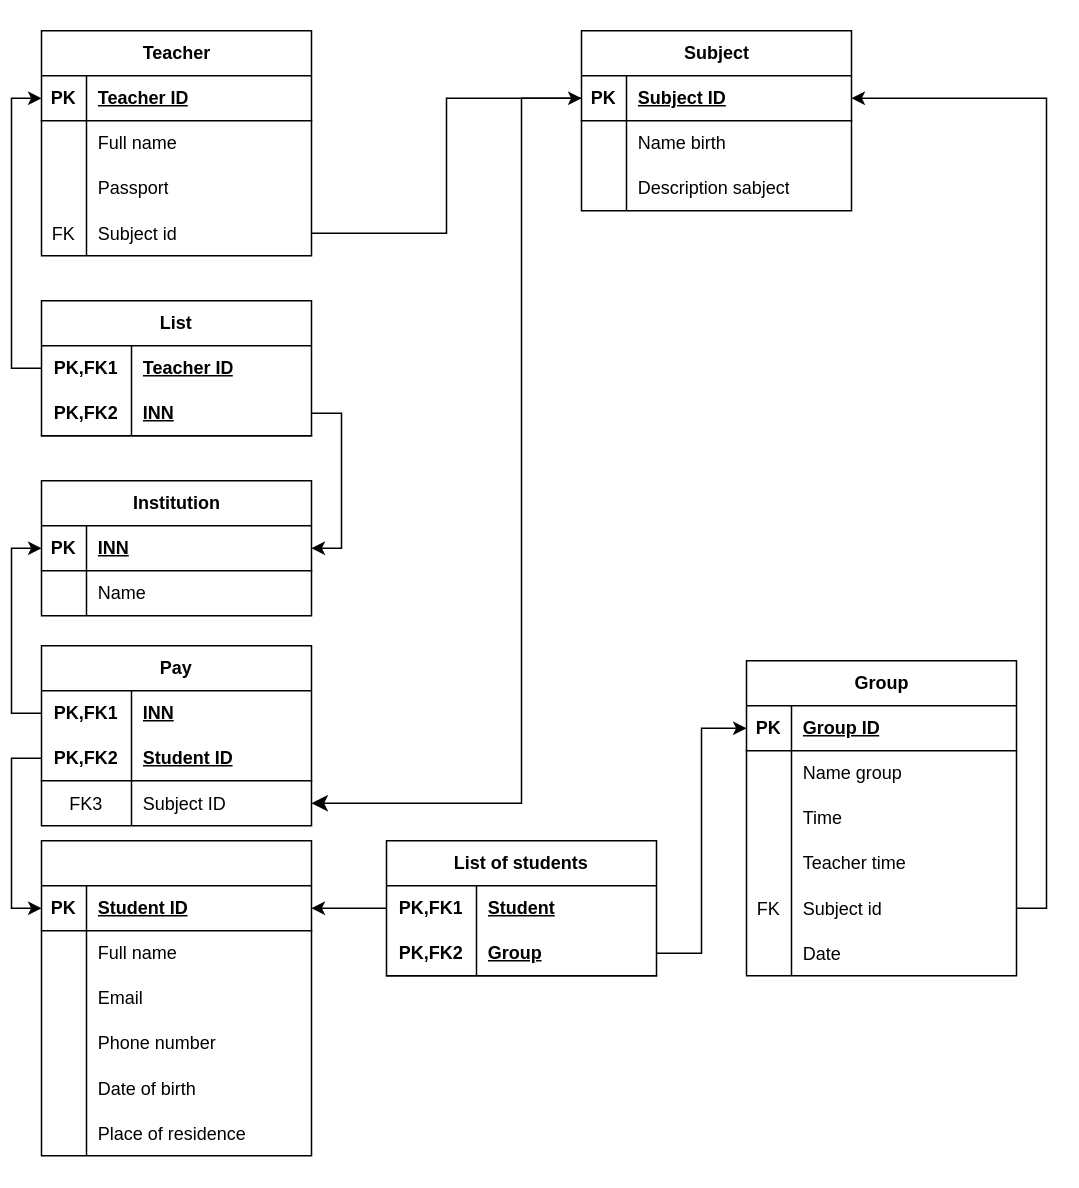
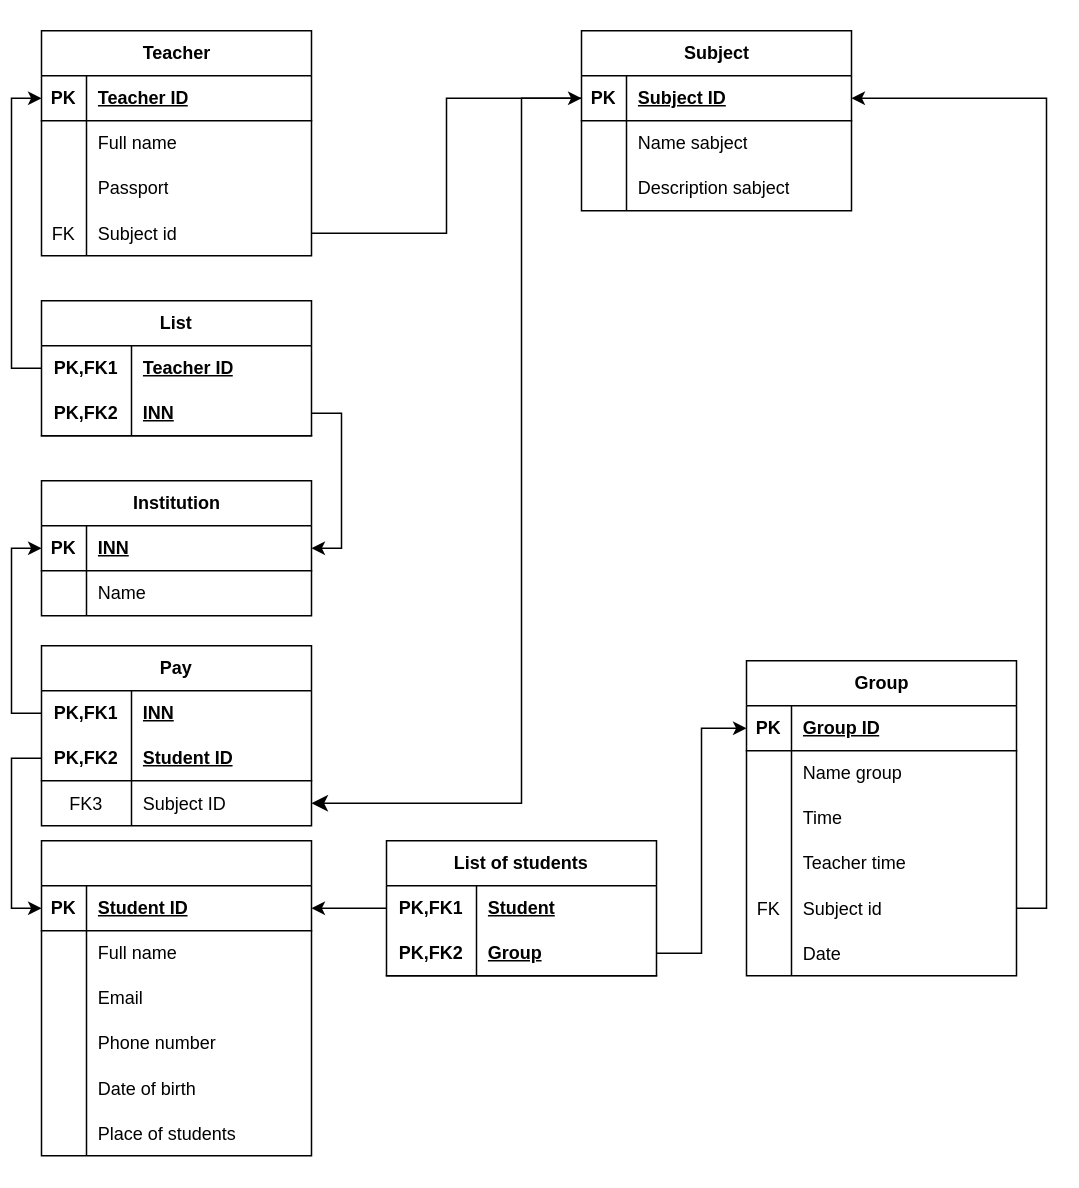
(684, 143) -> (696, 143)
(179, 1134) -> (176, 1134)
